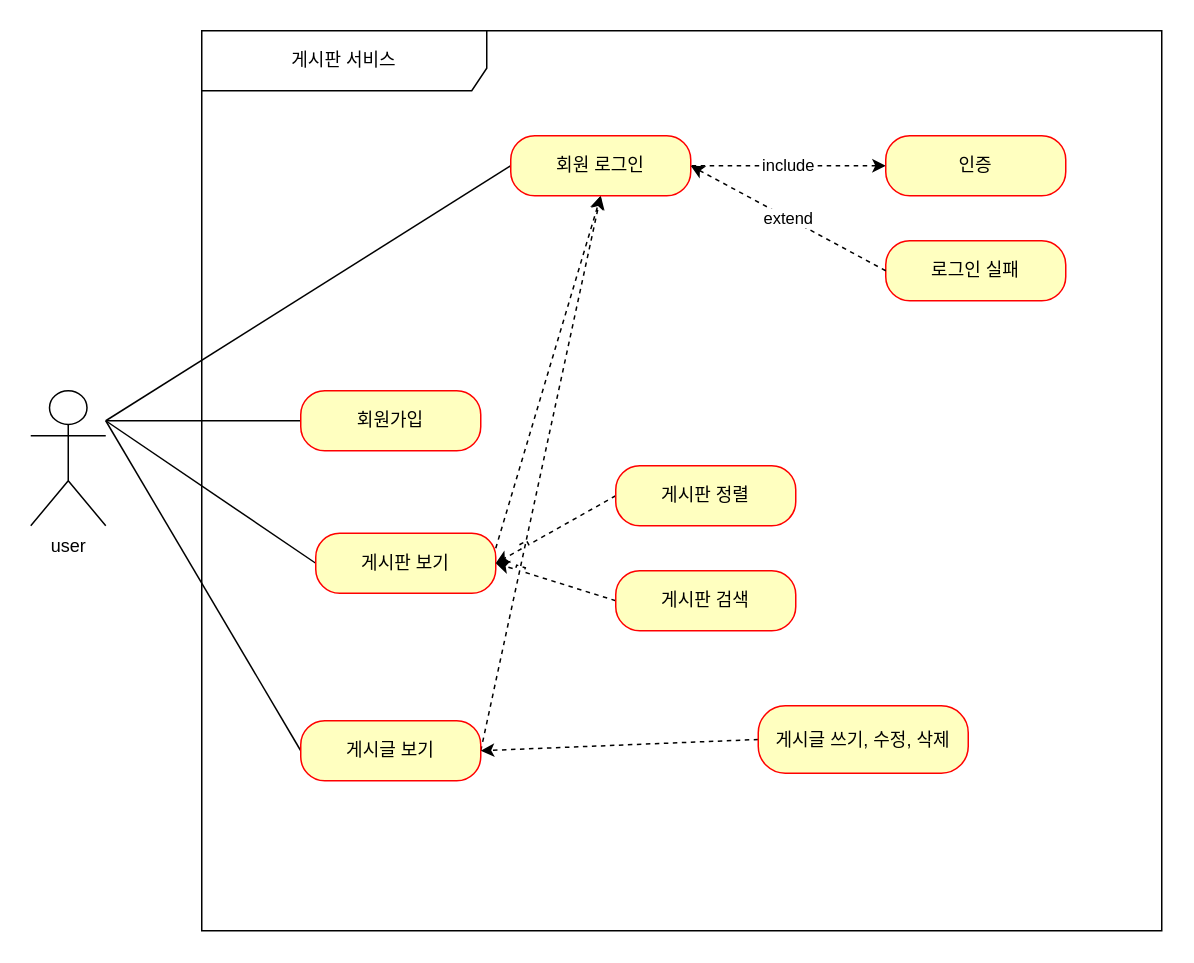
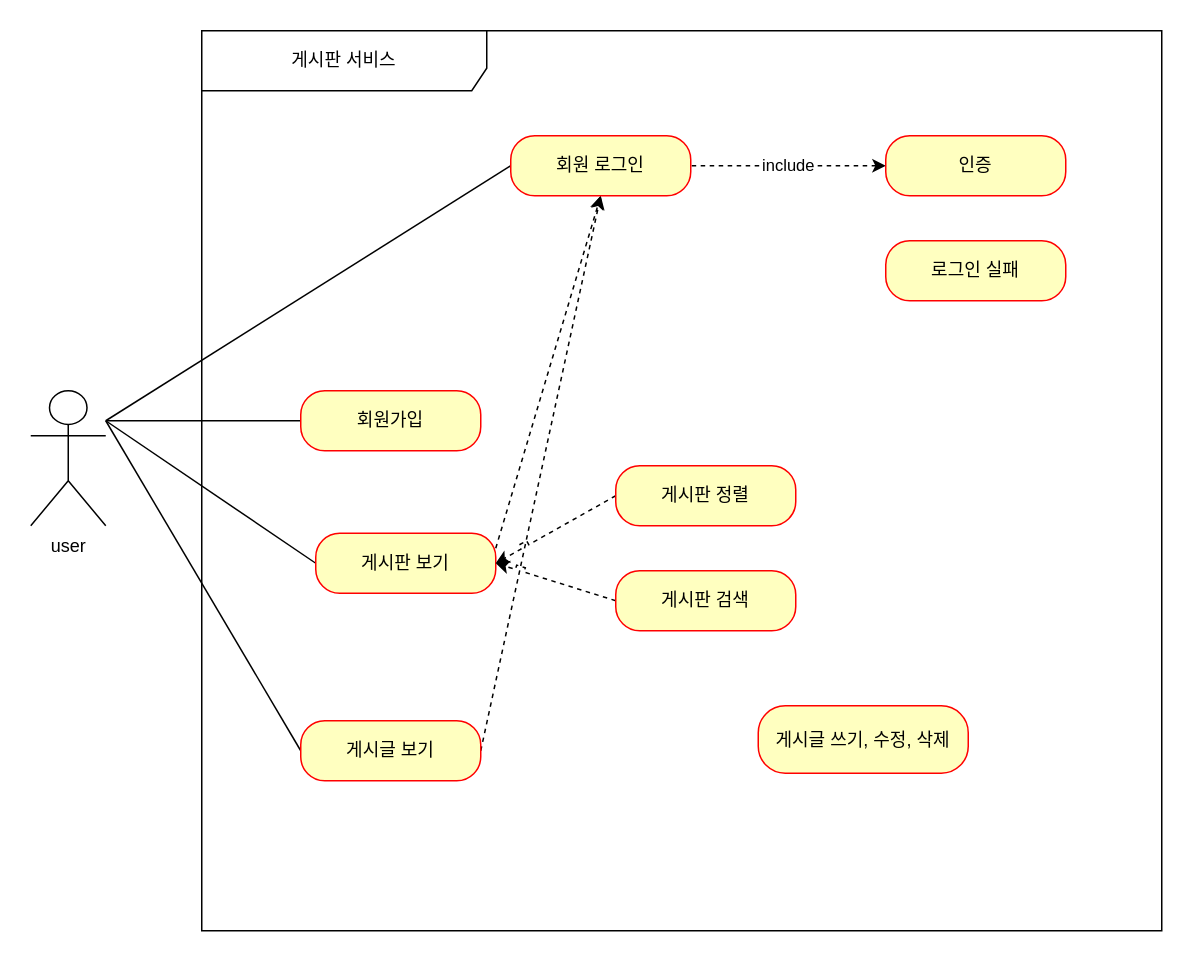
(847, 250) -> none
(624, 745) -> none
